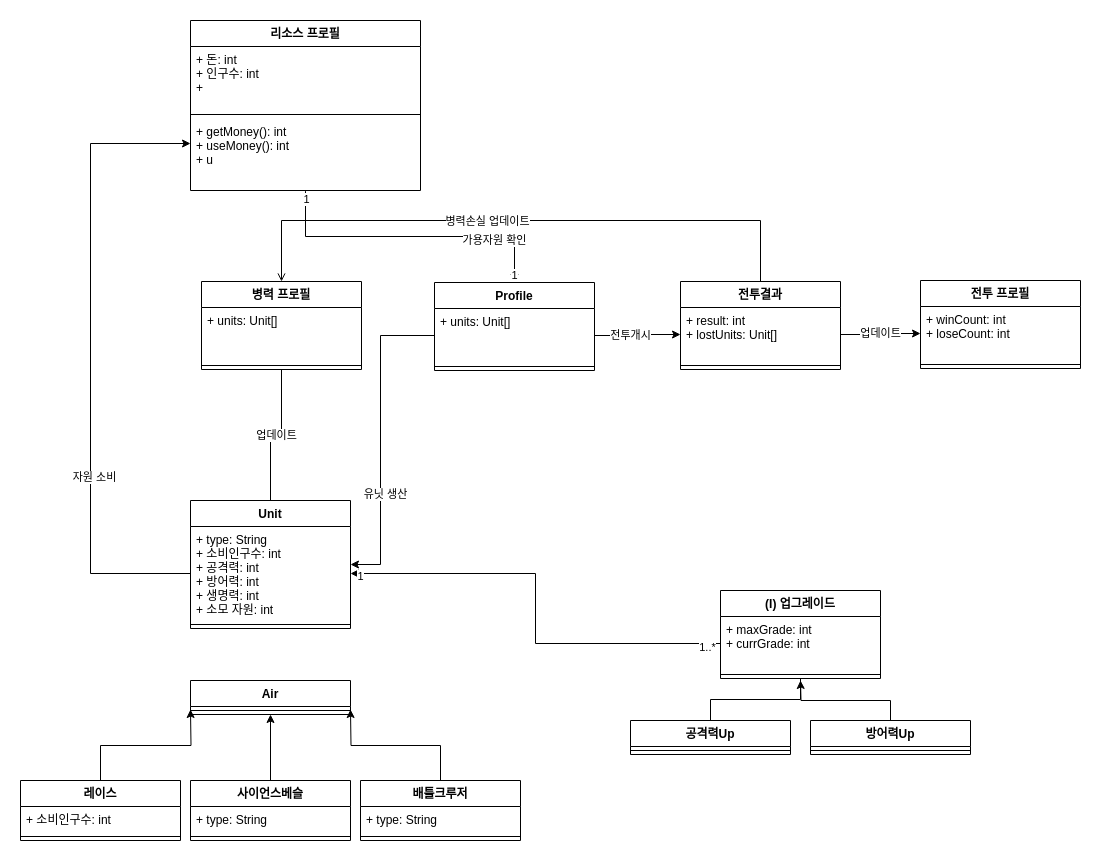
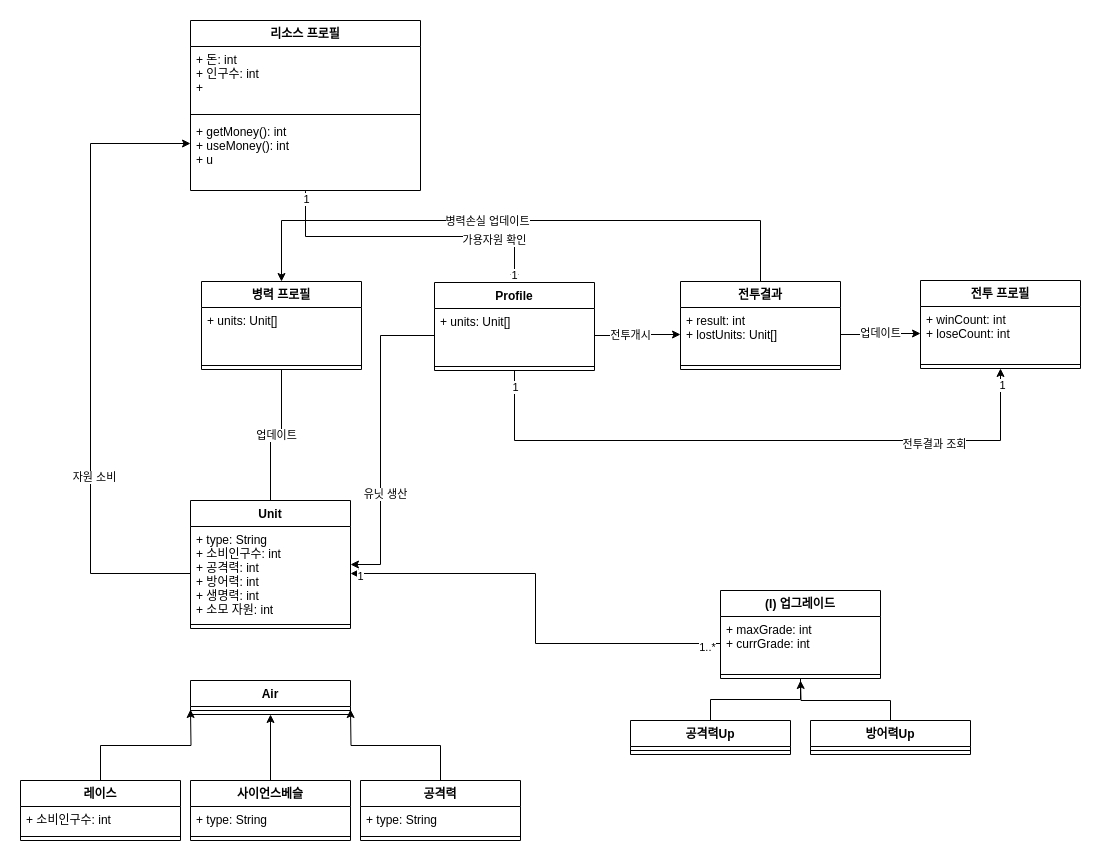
(282, 274) -> (282, 273)
none -> (756, 441)
(440, 794) -> (440, 794)
